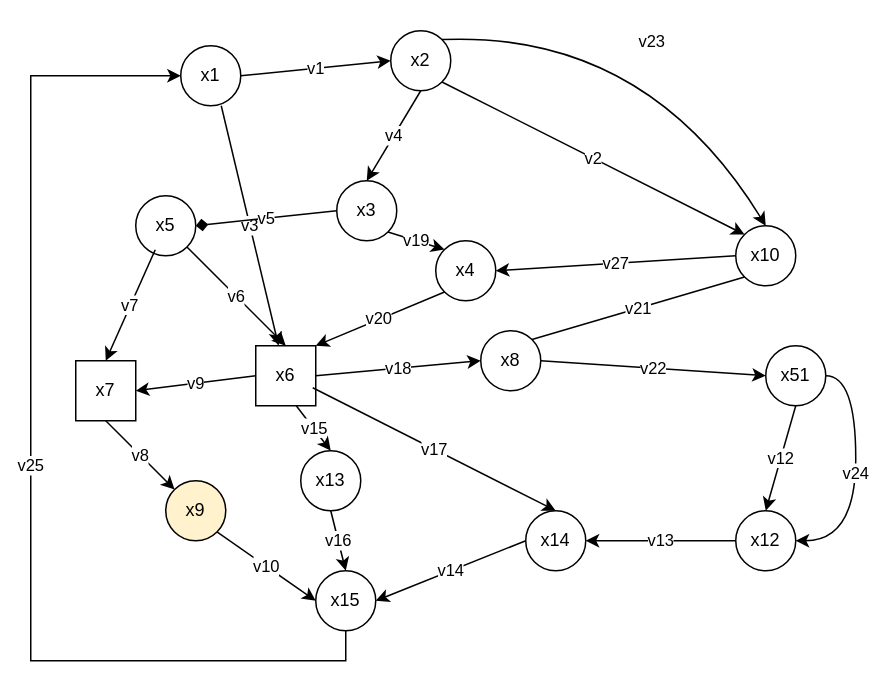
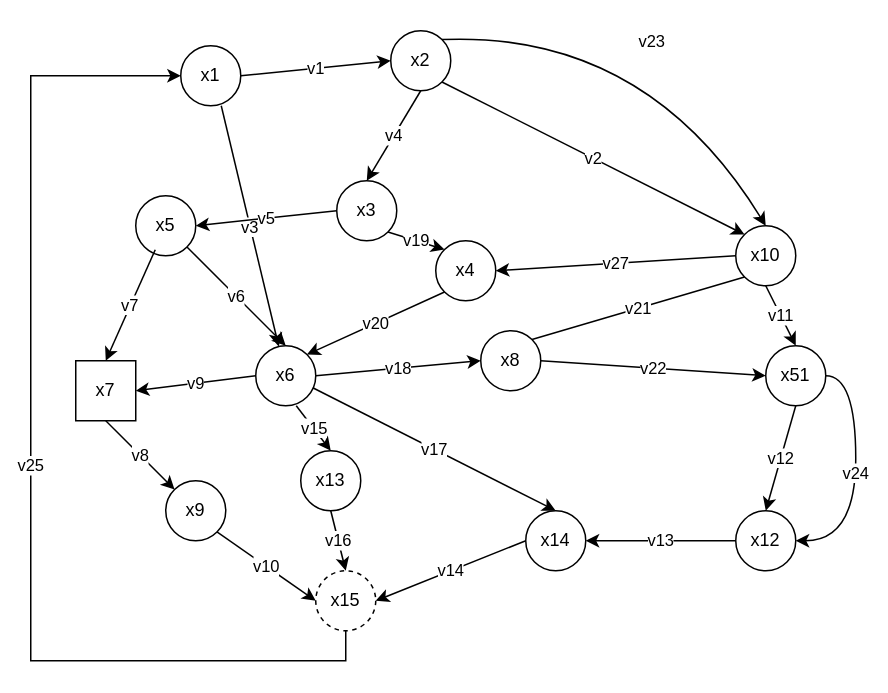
(208, 224) -> (207, 225)
none -> (778, 311)
(286, 376) -> (286, 376)
(196, 511) -> (196, 511)
(346, 601) -> (346, 601)
